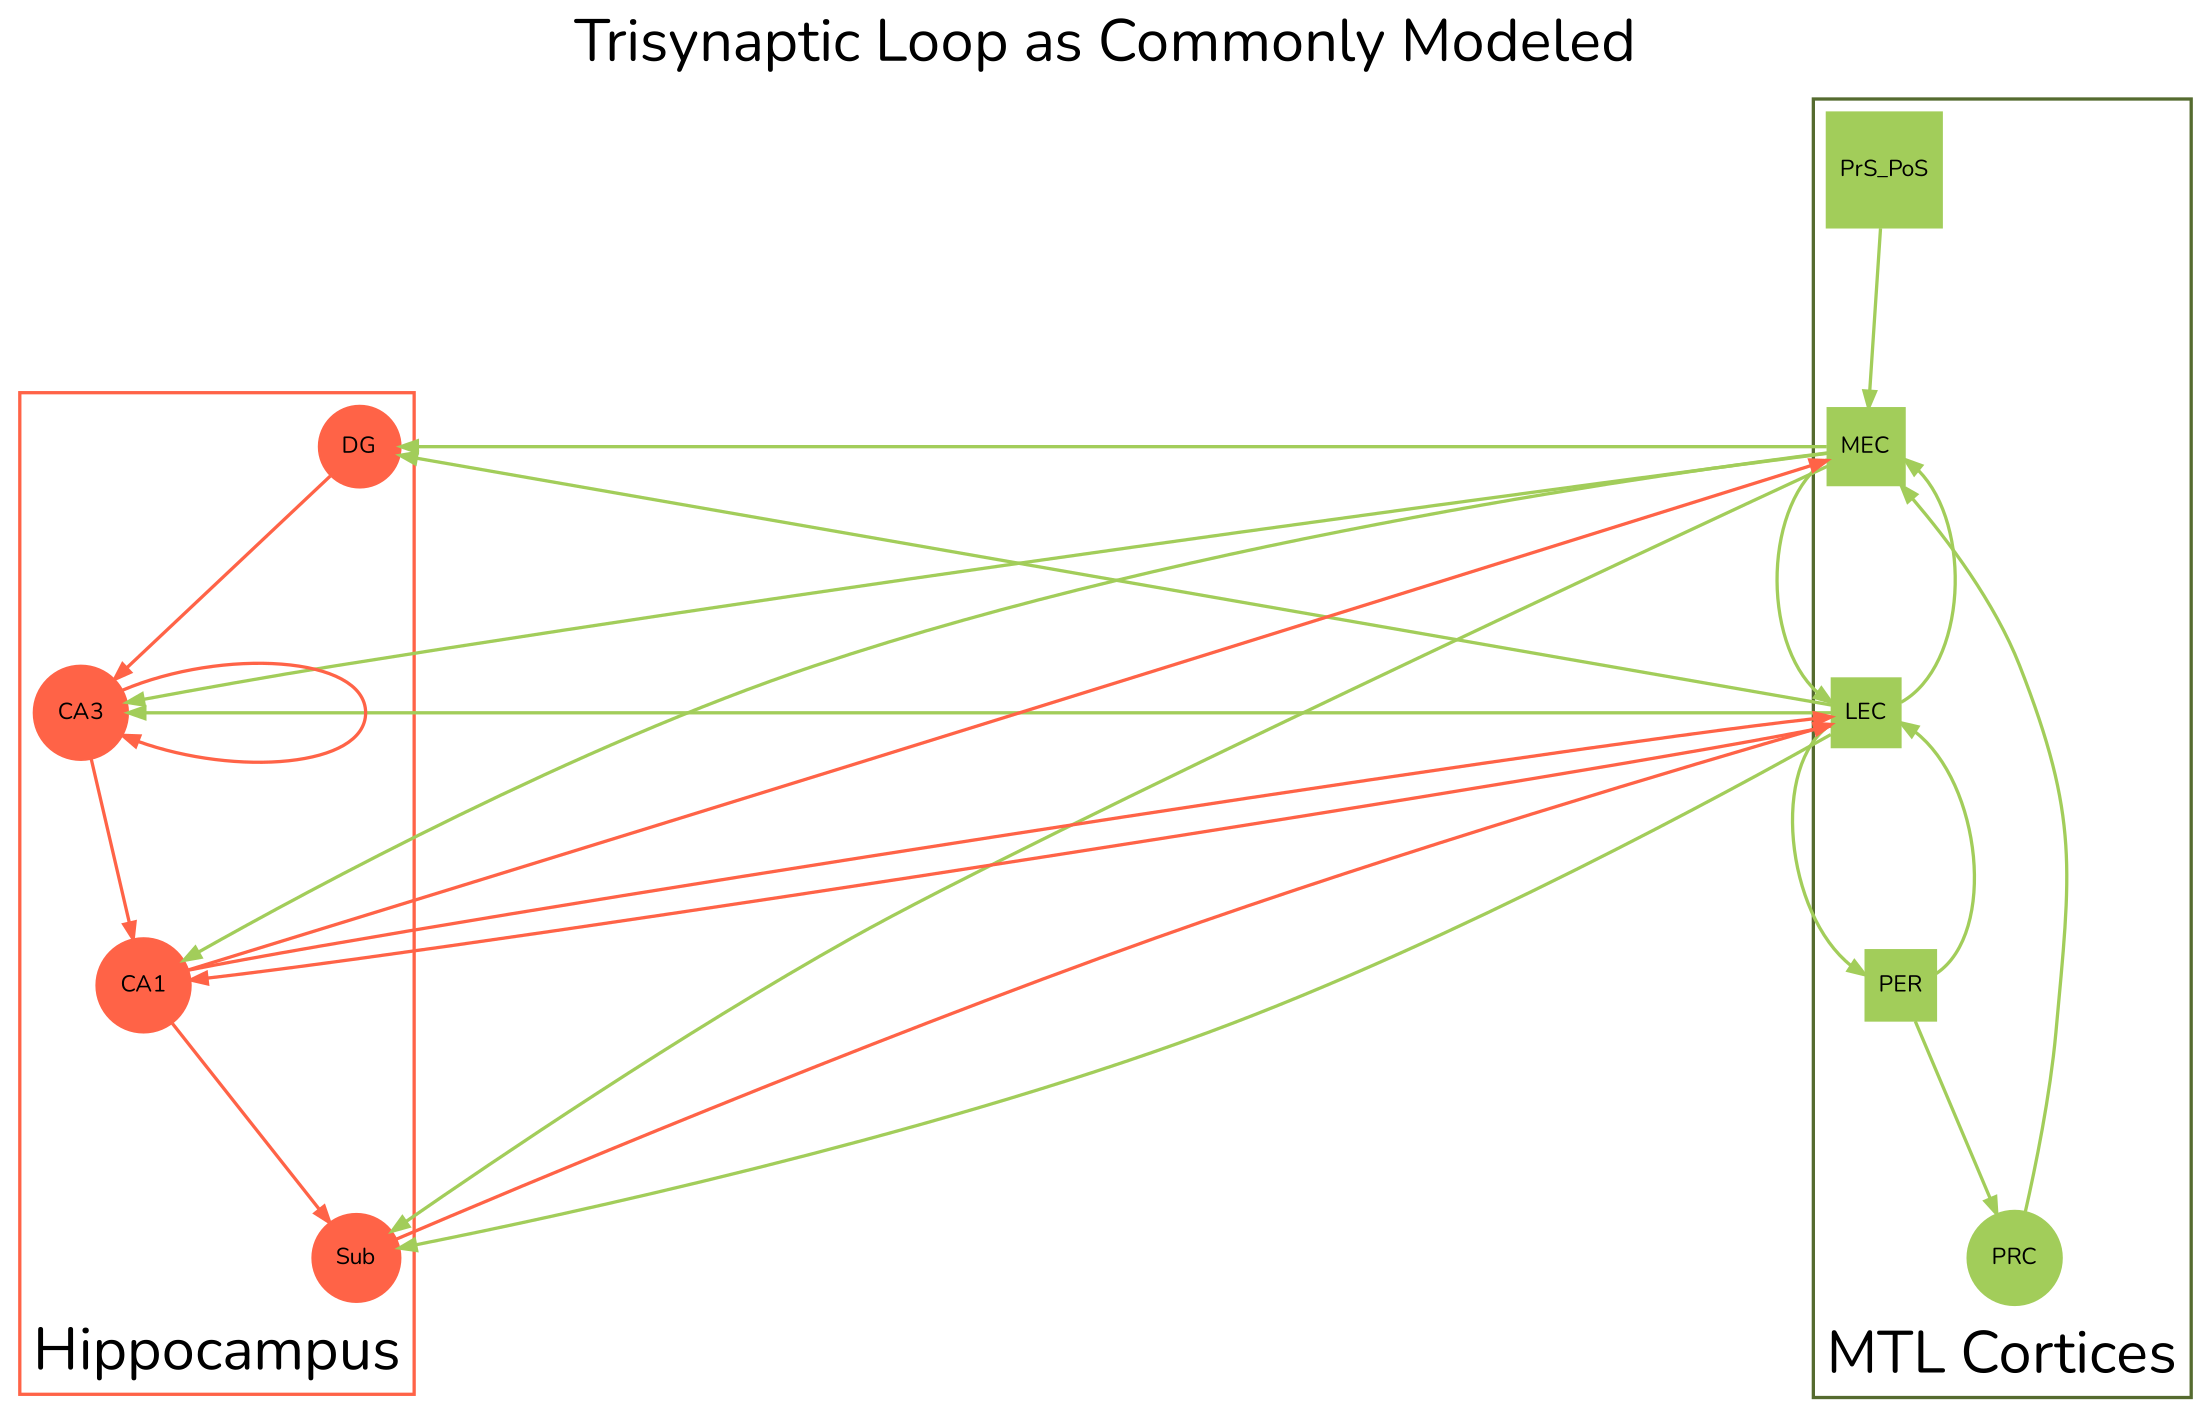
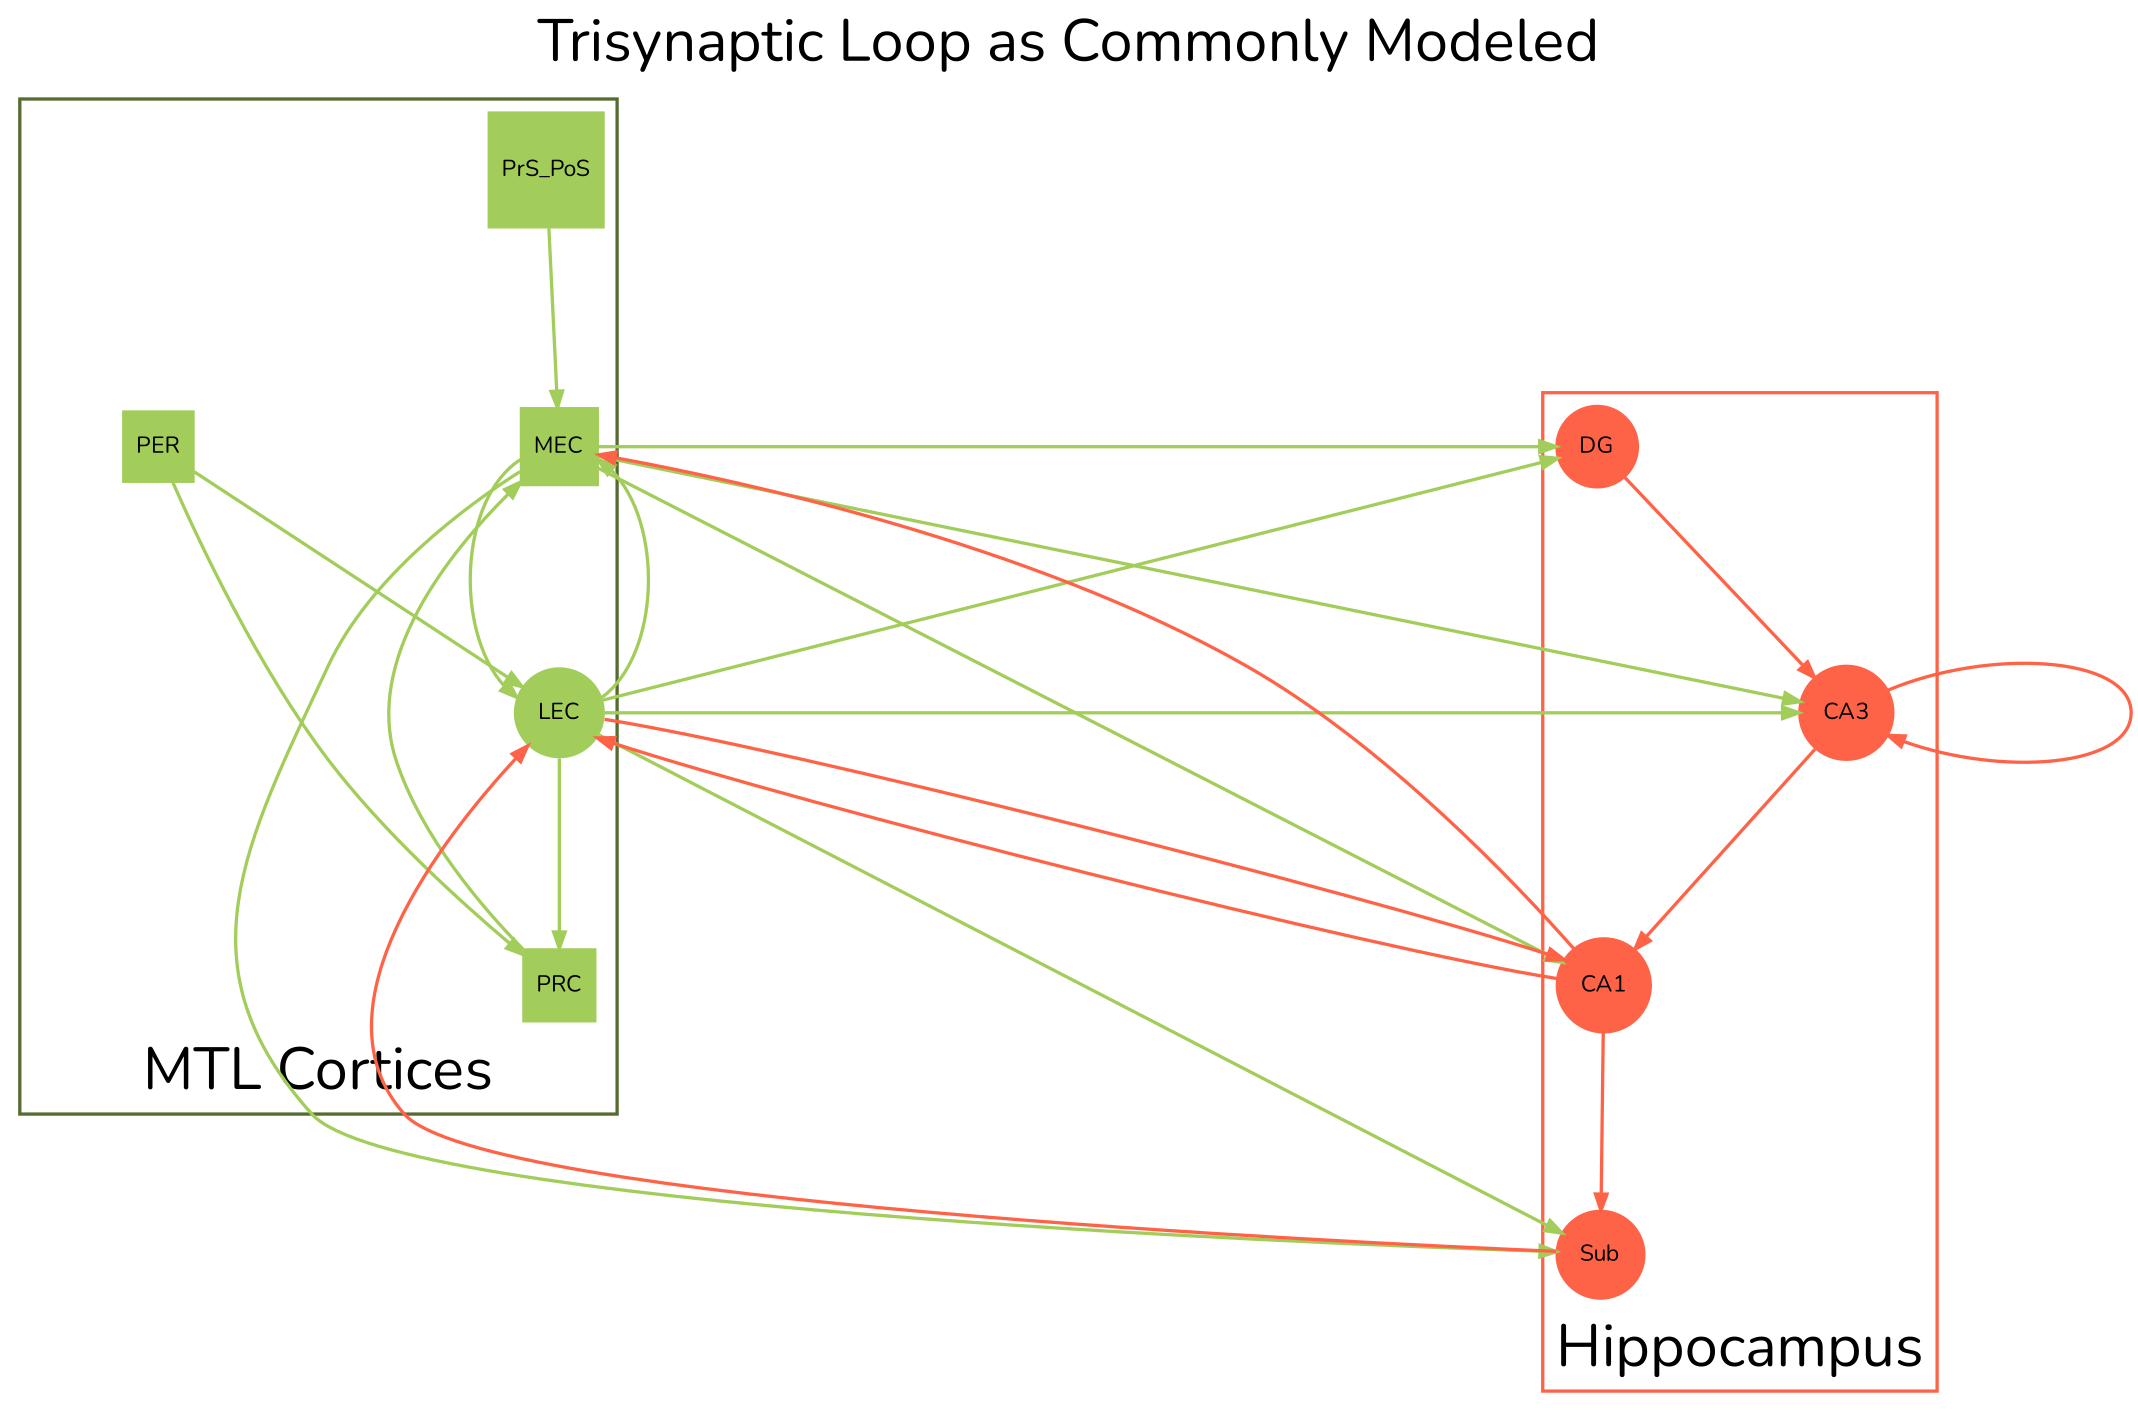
(1866, 713) -> (559, 713)
(1795, 847) -> (559, 845)
(2015, 1258) -> (559, 985)
